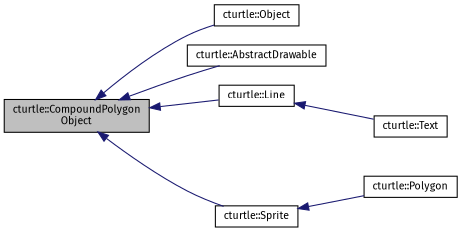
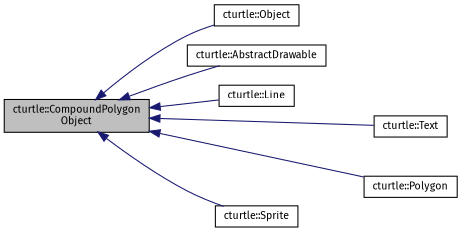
(339, 112) -> (267, 122)
(336, 201) -> (262, 155)
